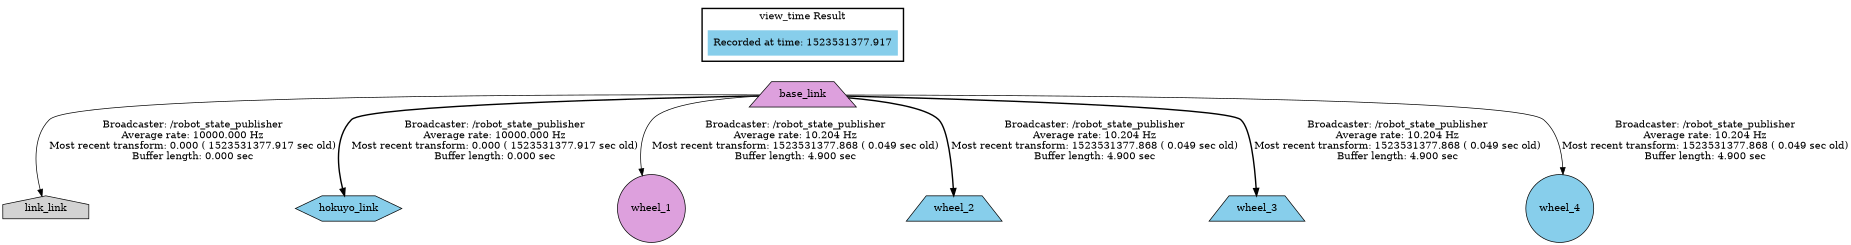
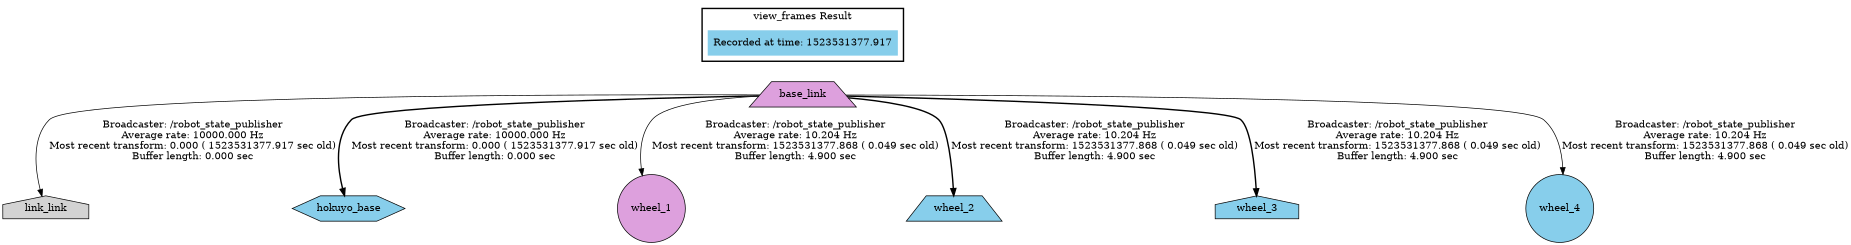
(803, 17) -> (803, 17)
(349, 208) -> (349, 208)
(1257, 208) -> (1257, 208)
